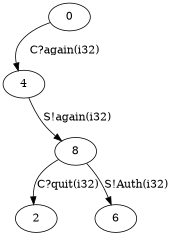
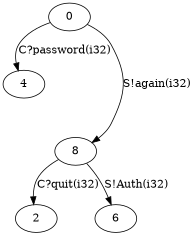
(65, 51) -> (65, 51)
(40, 119) -> (123, 78)
